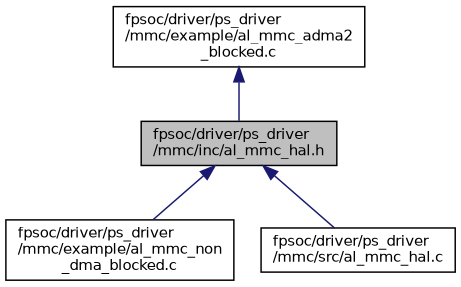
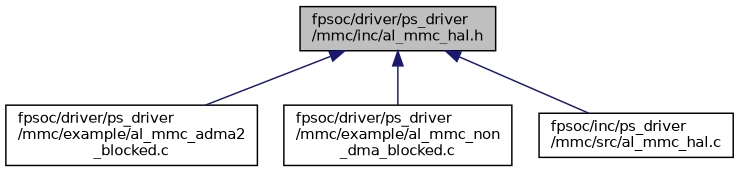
(239, 102) -> (268, 81)
(358, 250) -> (636, 135)
